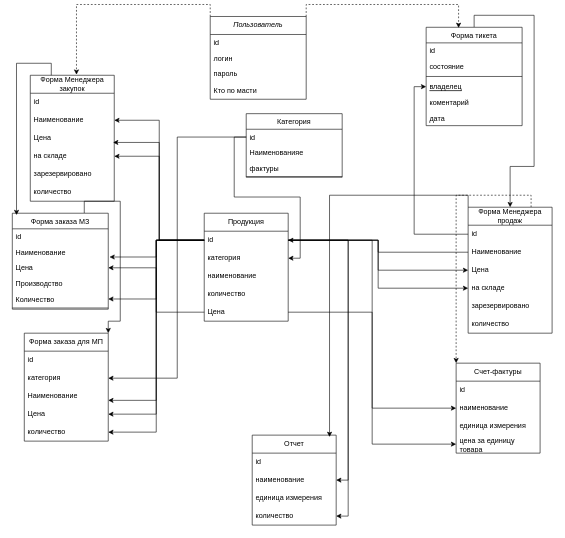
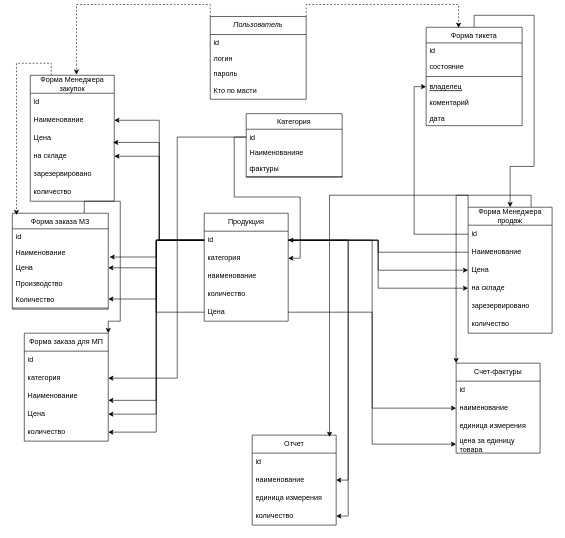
(17, 114) -> (17, 114)
(456, 277) -> (456, 277)
